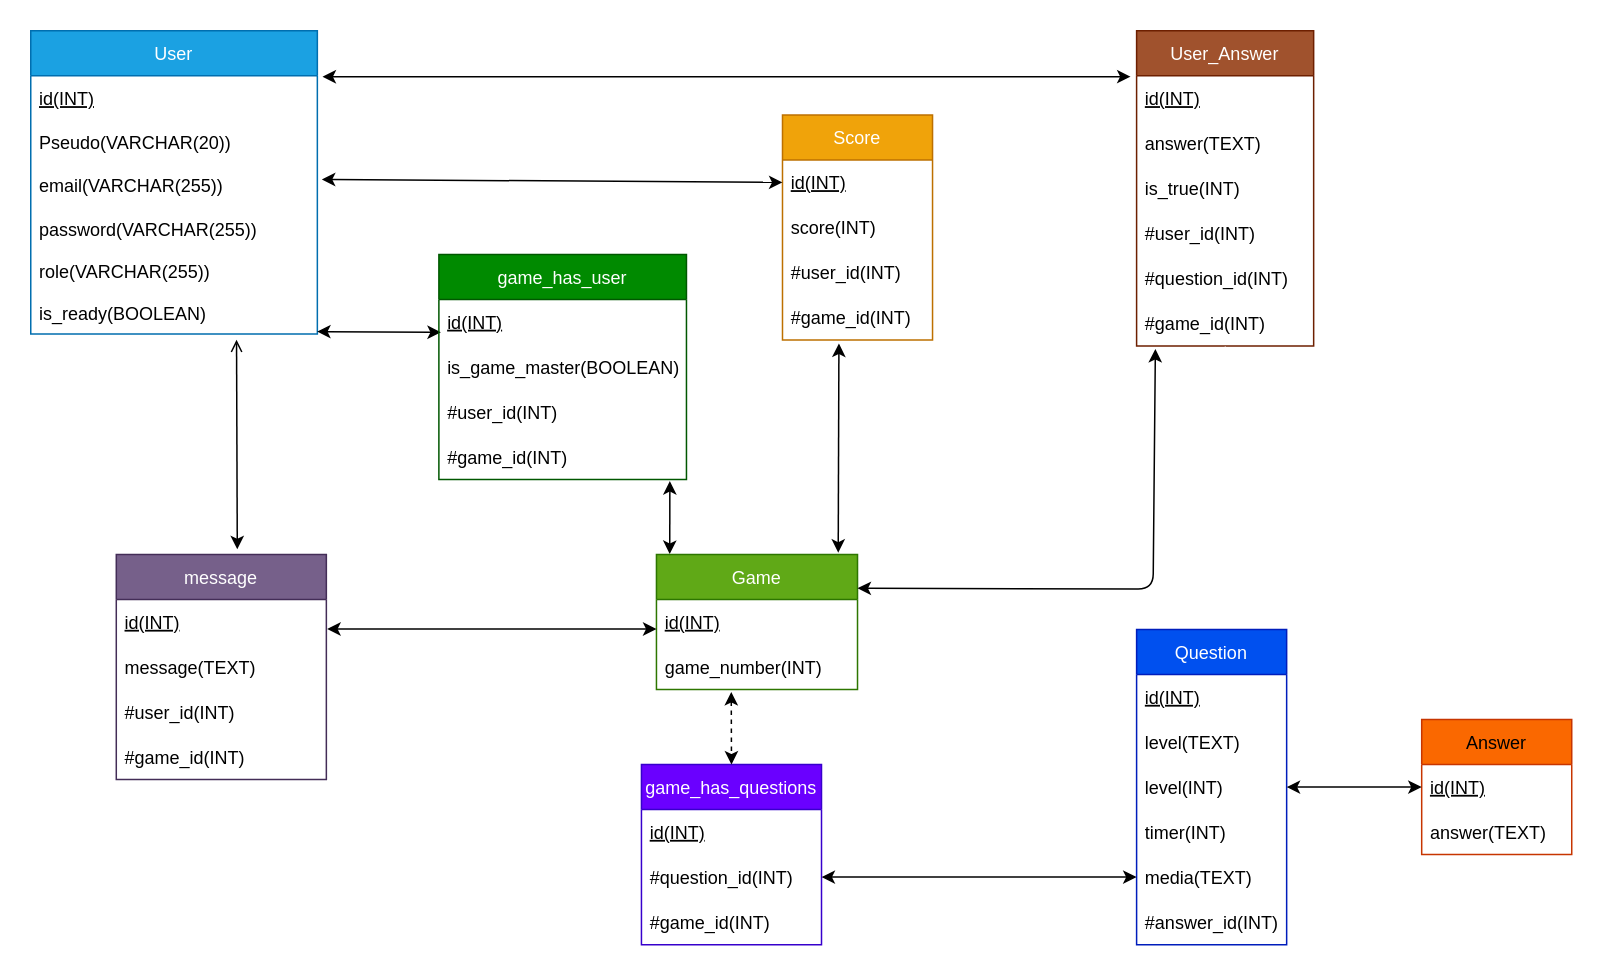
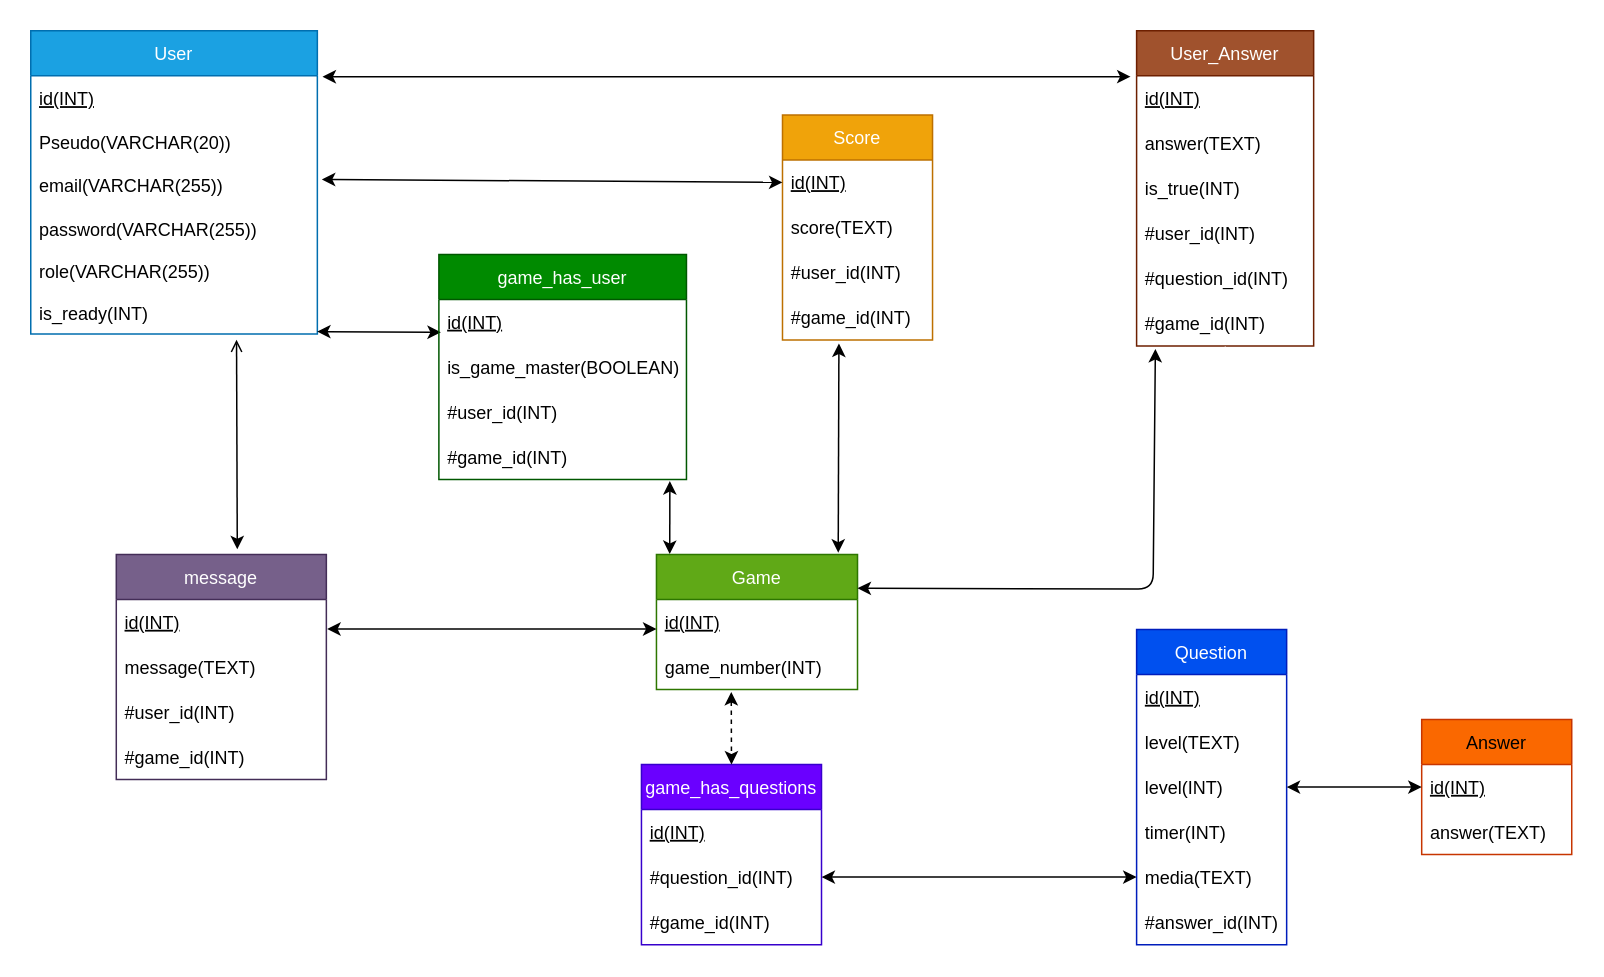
(841, 228) -> (846, 228)
(122, 314) -> (102, 314)
